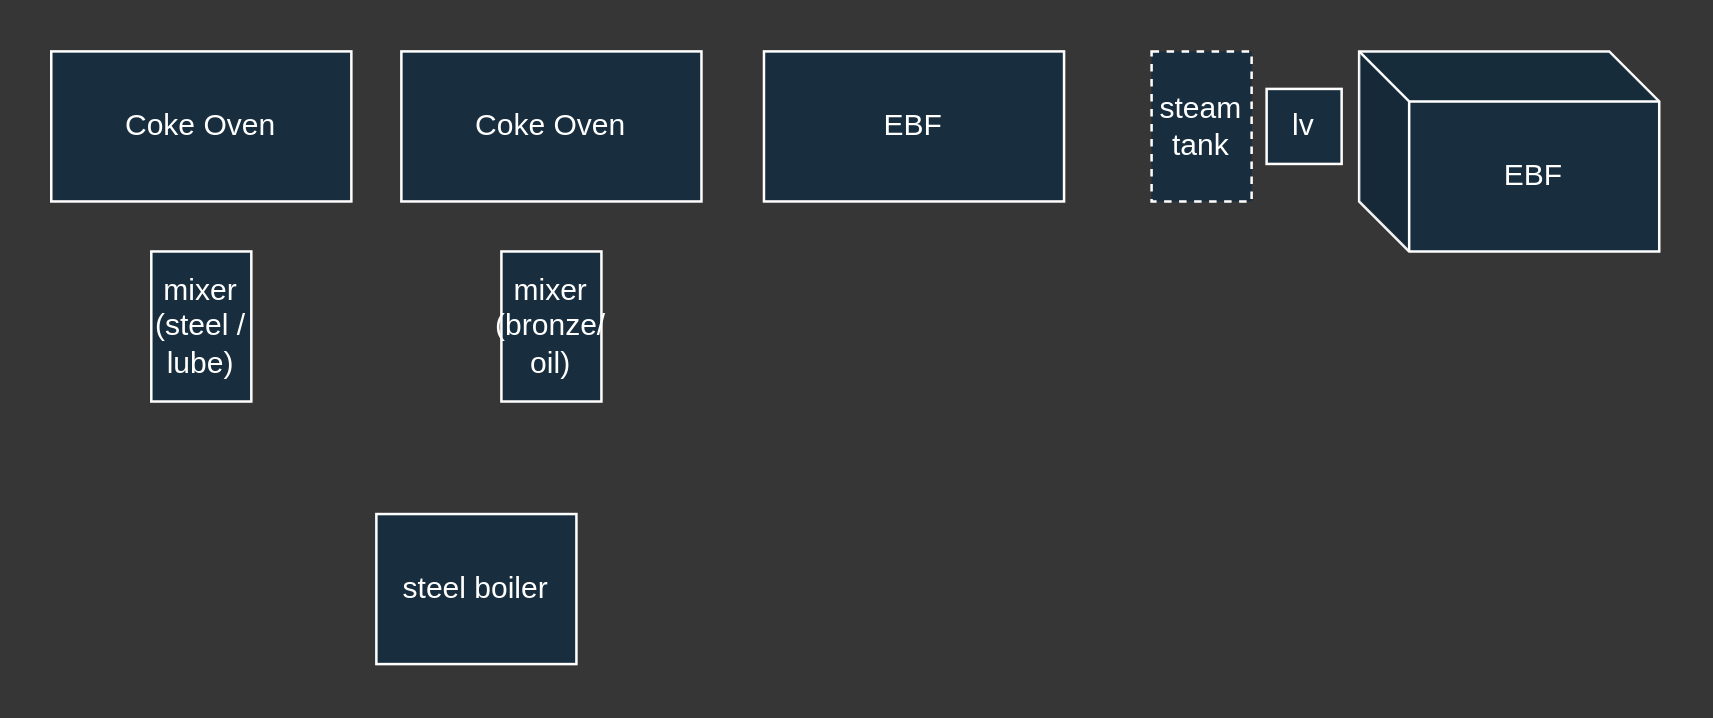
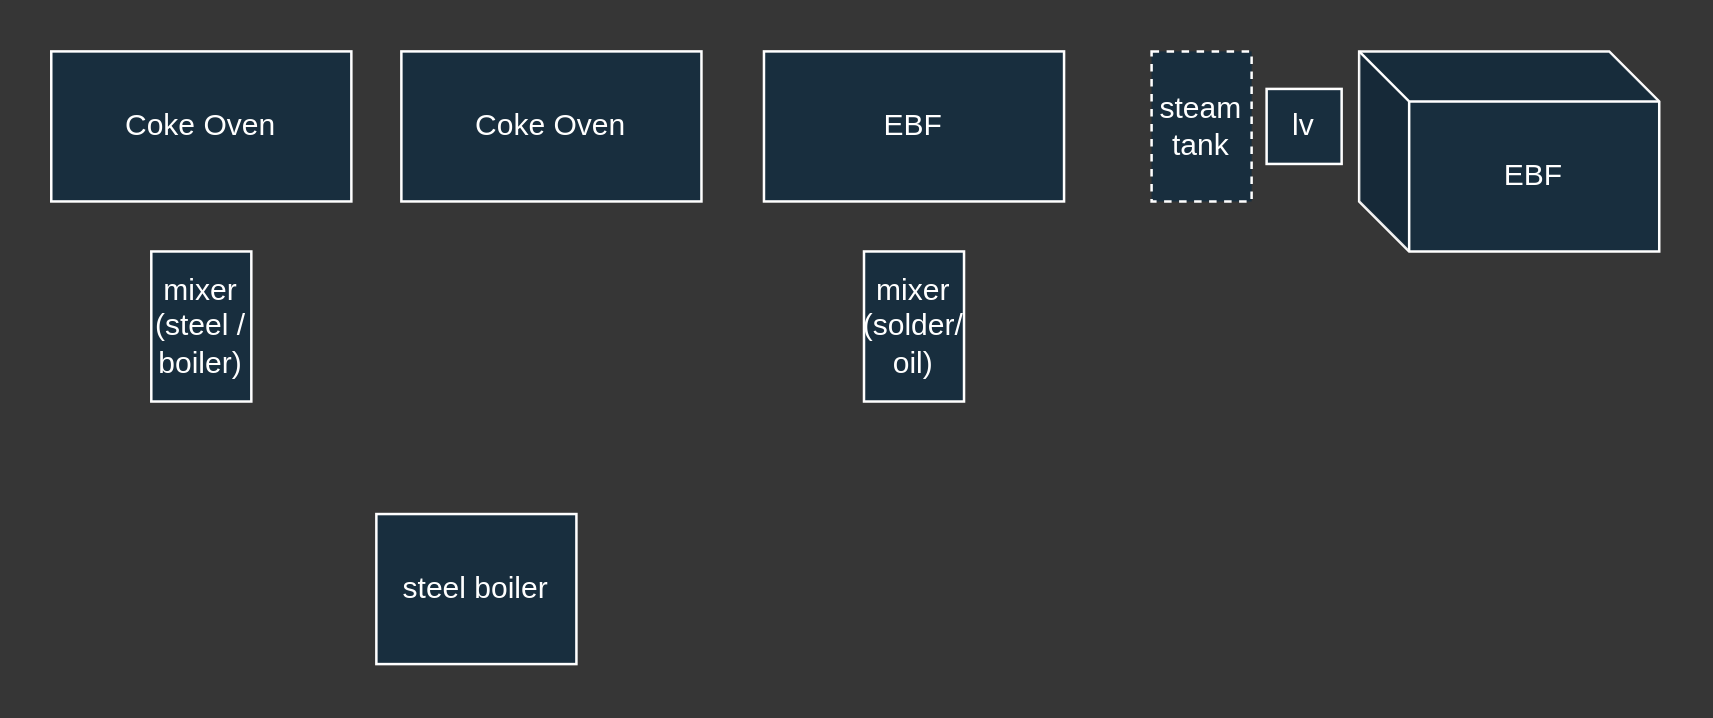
(201, 326) -> (201, 326)
(551, 326) -> none
none -> (914, 326)
